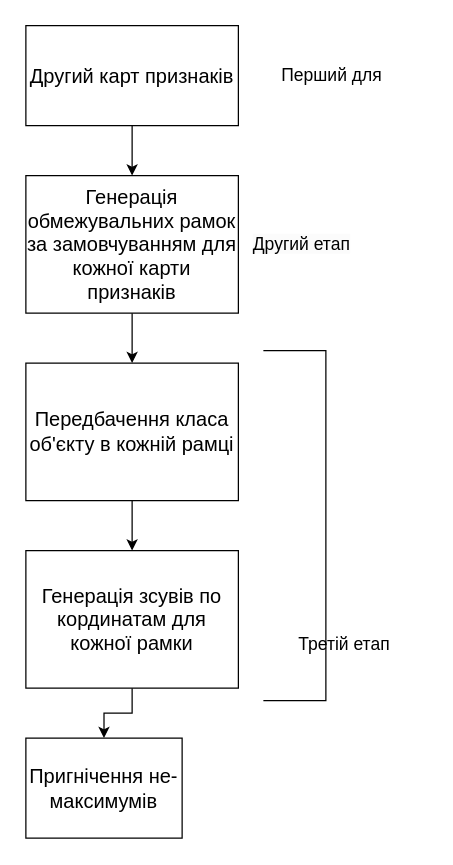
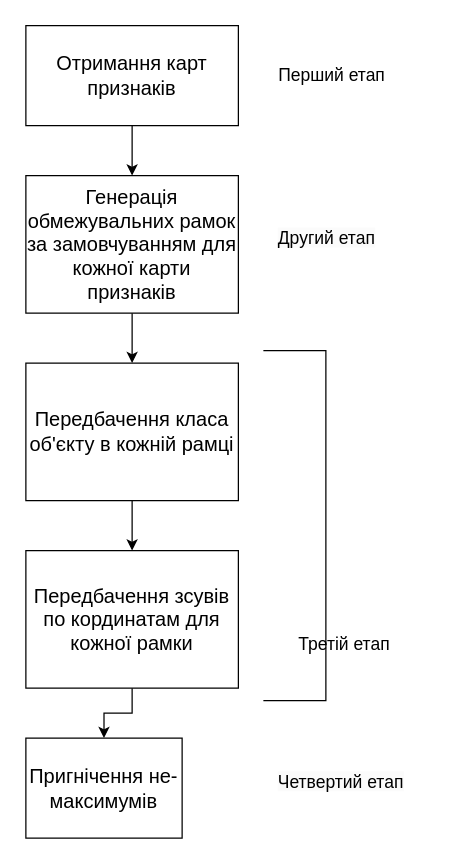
(132, 76) -> (132, 76)
(332, 76) -> (332, 76)
(307, 251) -> (332, 244)
(132, 619) -> (132, 619)
none -> (351, 788)
